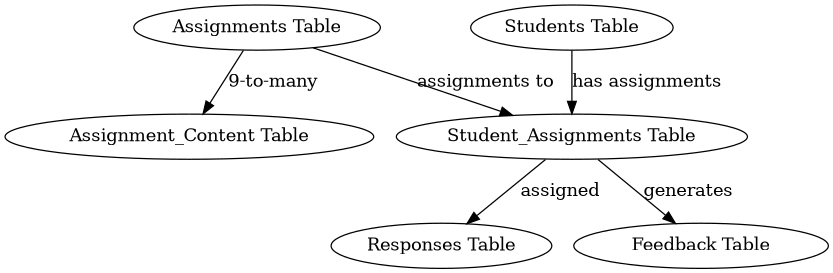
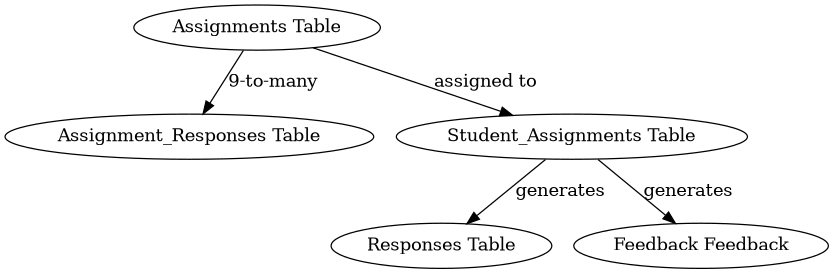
(572, 28) -> none
(485, 82) -> (485, 82)
(189, 137) -> (189, 137)
(561, 191) -> (561, 191)
(701, 246) -> (701, 246)
